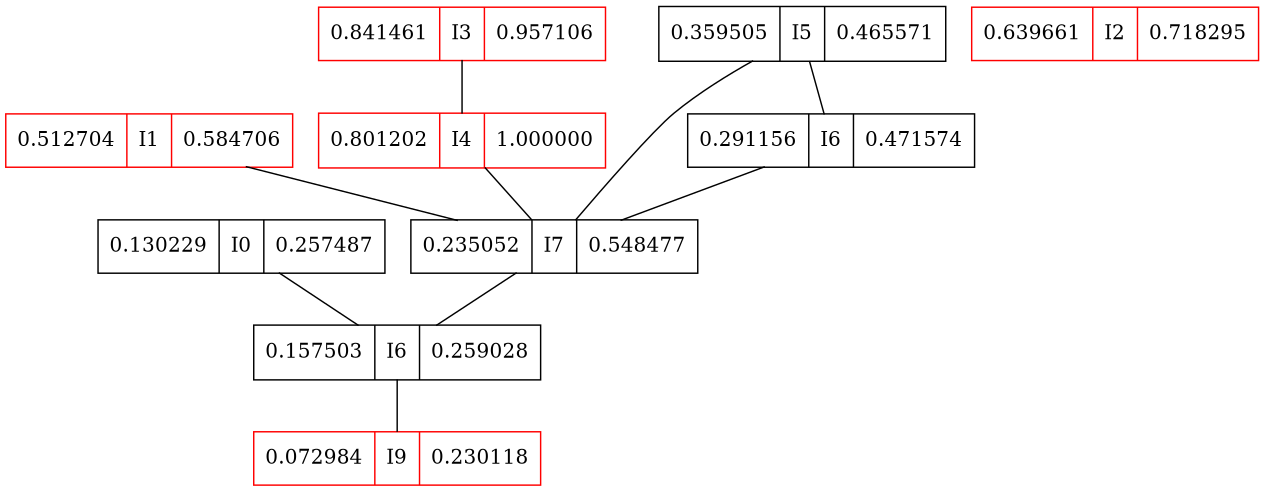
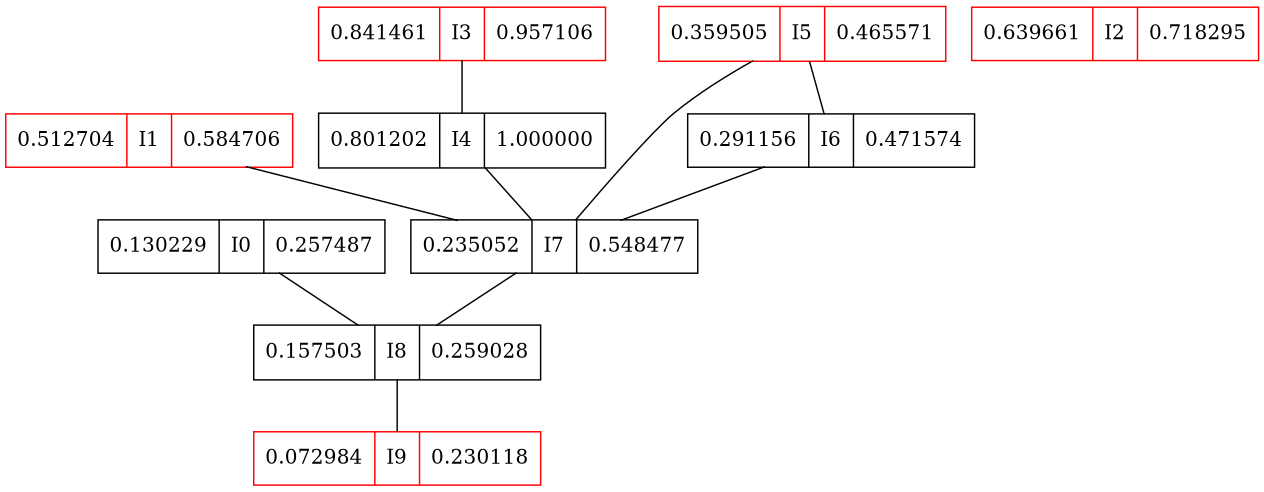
(802, 34) -> (802, 34)
(462, 141) -> (462, 141)
(397, 352) -> (397, 352)
